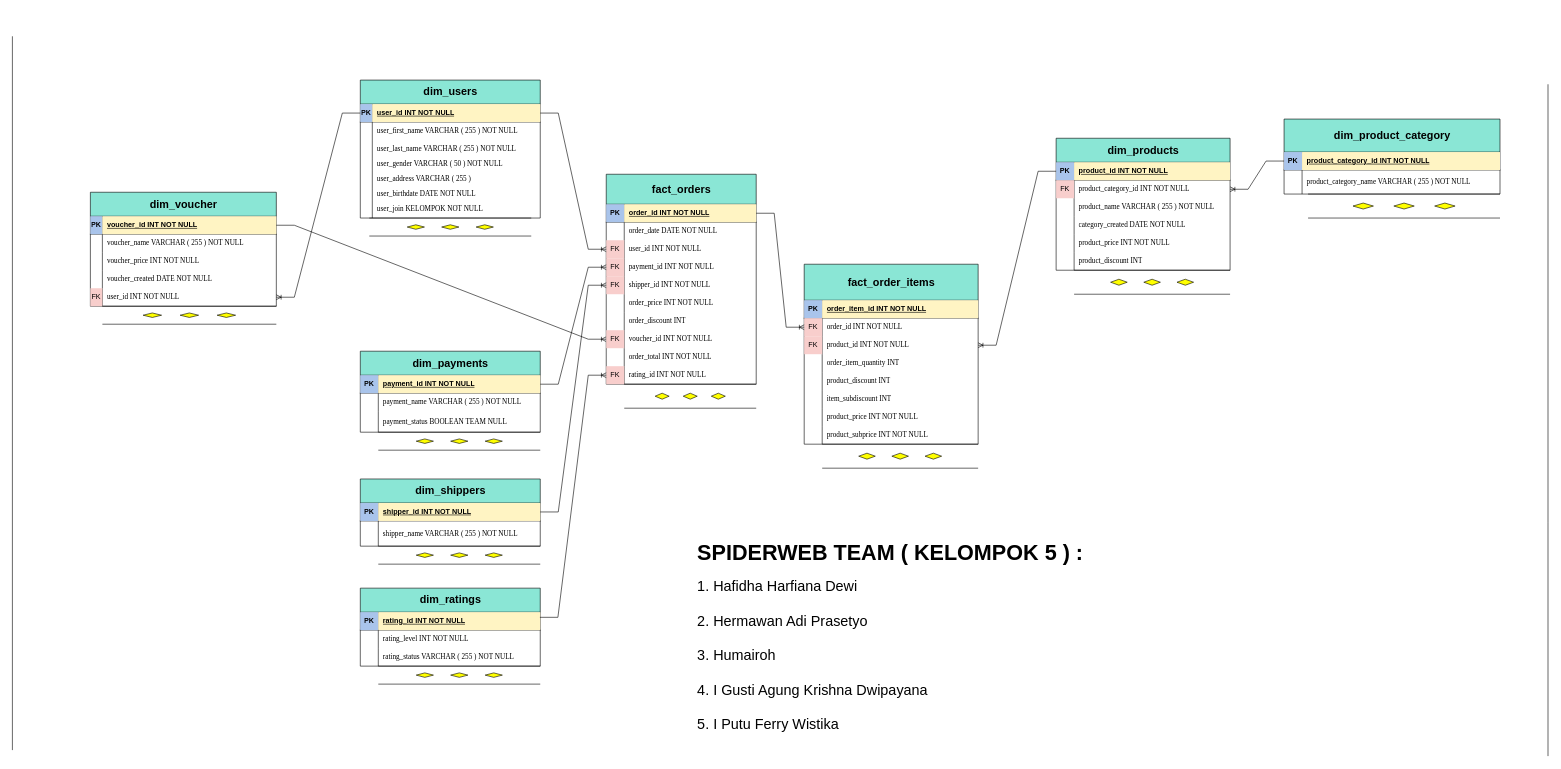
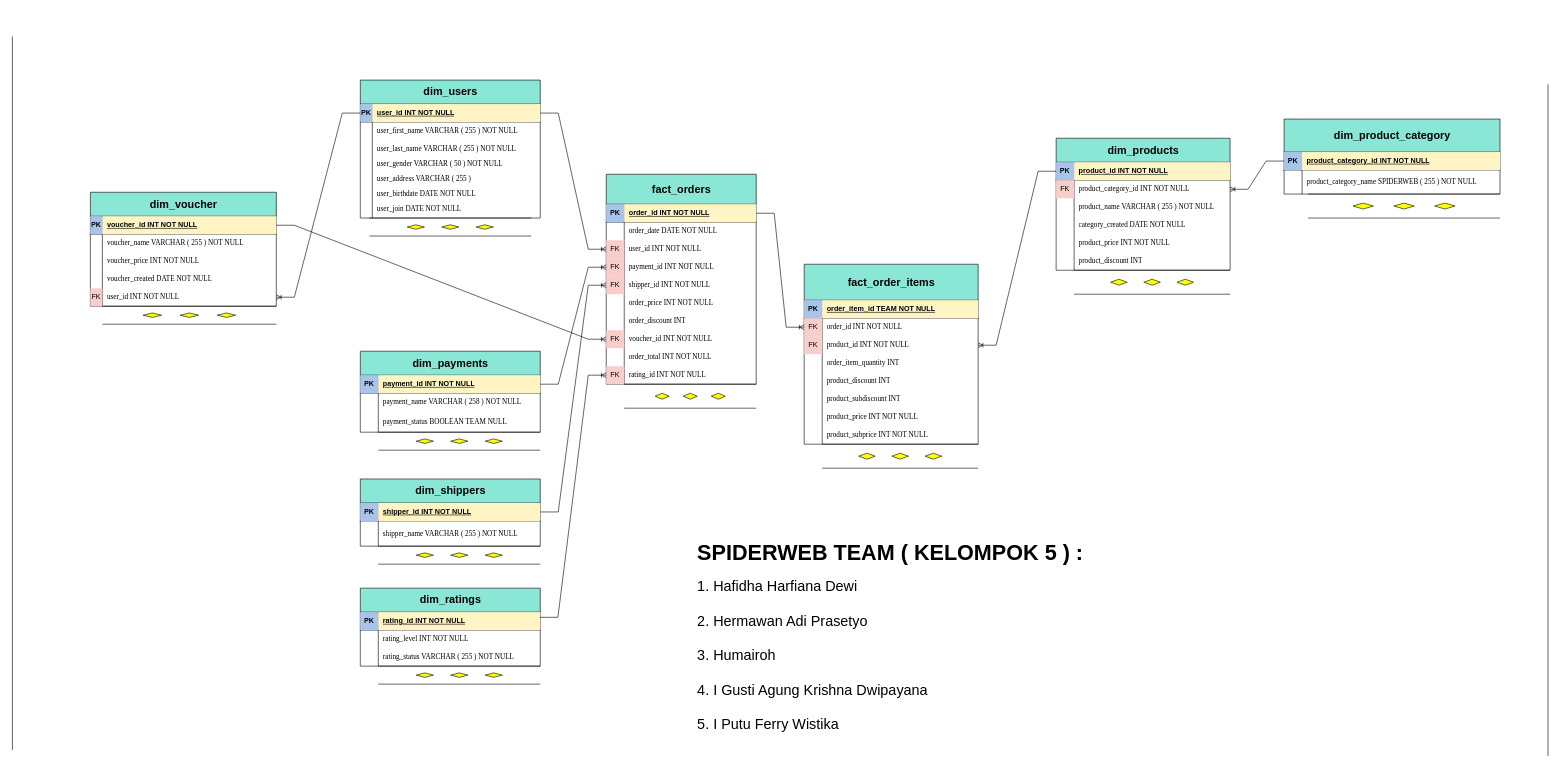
(1394, 182) -> (1398, 182)
(428, 209) -> (420, 209)
(875, 309) -> (877, 309)
(865, 399) -> (872, 399)
(452, 402) -> (452, 402)
